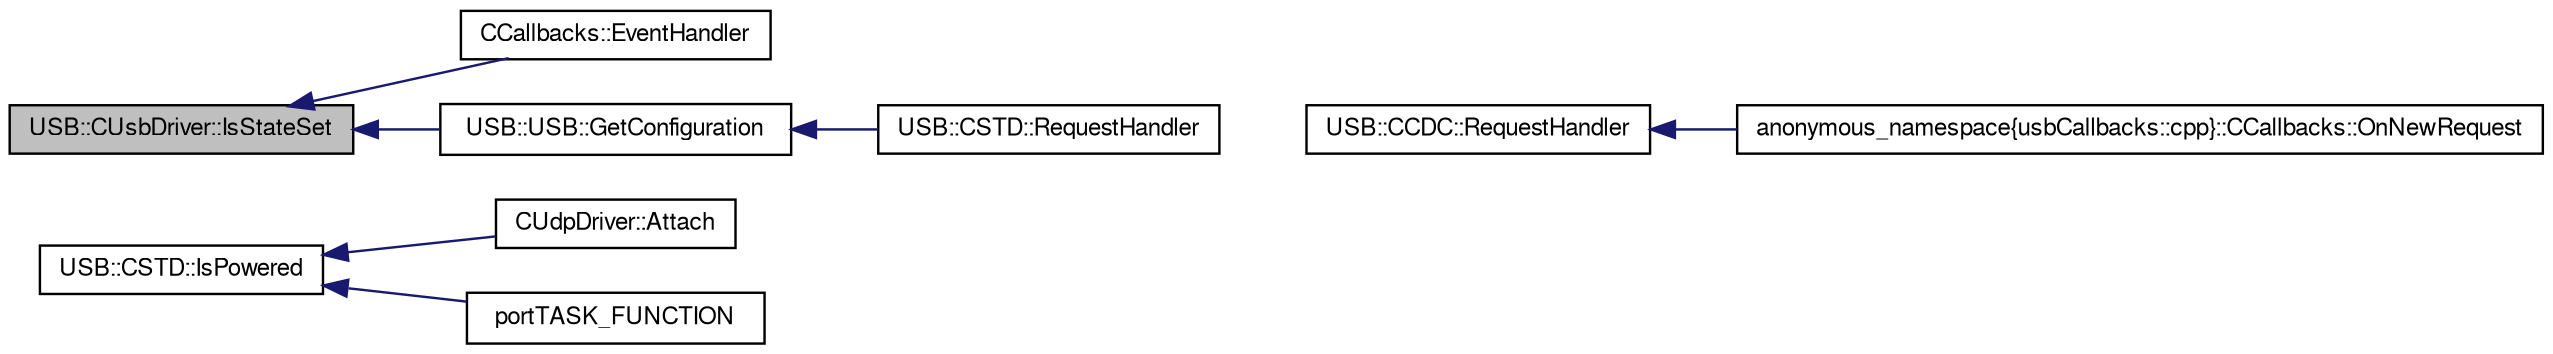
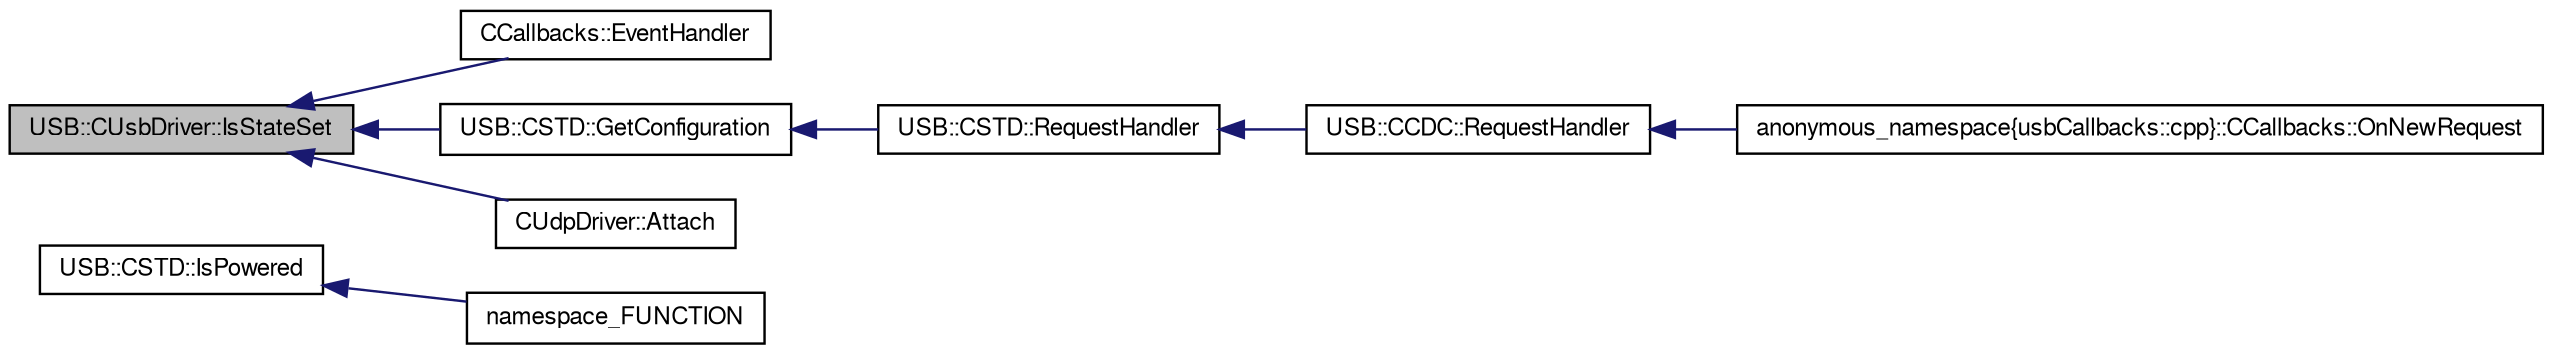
(616, 129) -> (616, 129)
none -> (1275, 129)
(422, 244) -> (411, 179)
(616, 318) -> (616, 318)
